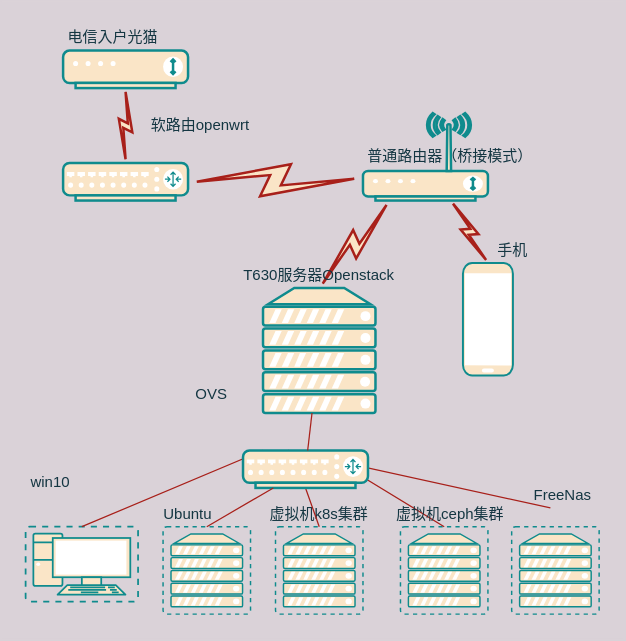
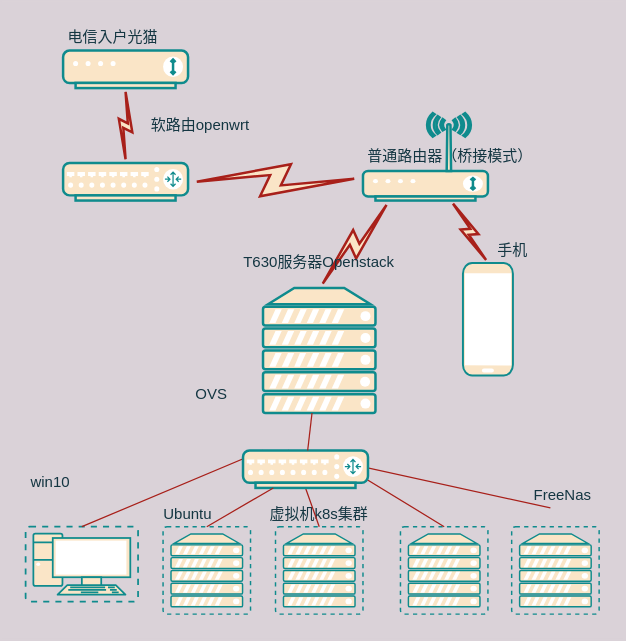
(319, 276) -> (319, 263)
(451, 514) -> none
